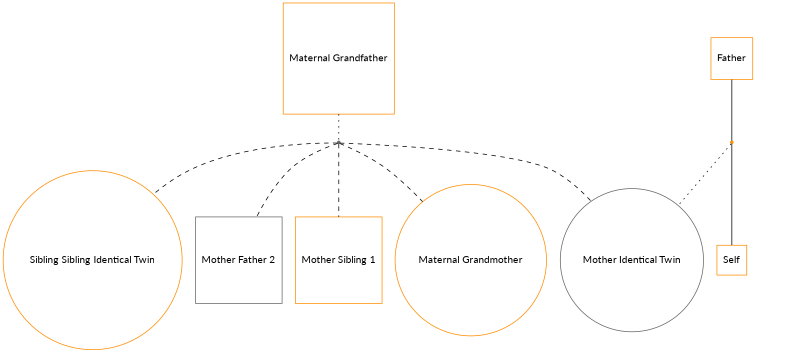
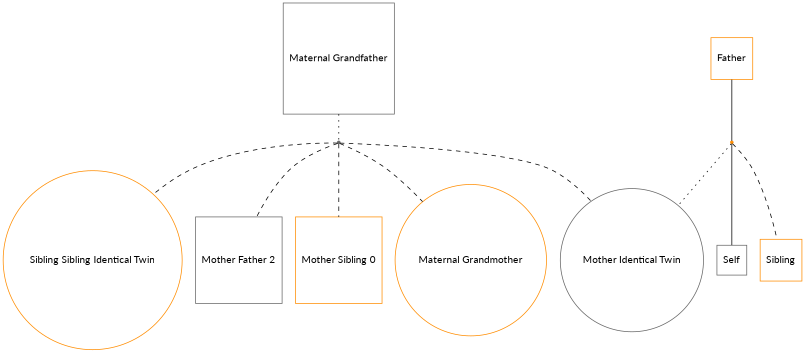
(339, 59) -> (339, 59)
(339, 260) -> (339, 260)
(732, 260) -> (732, 260)
none -> (781, 260)
